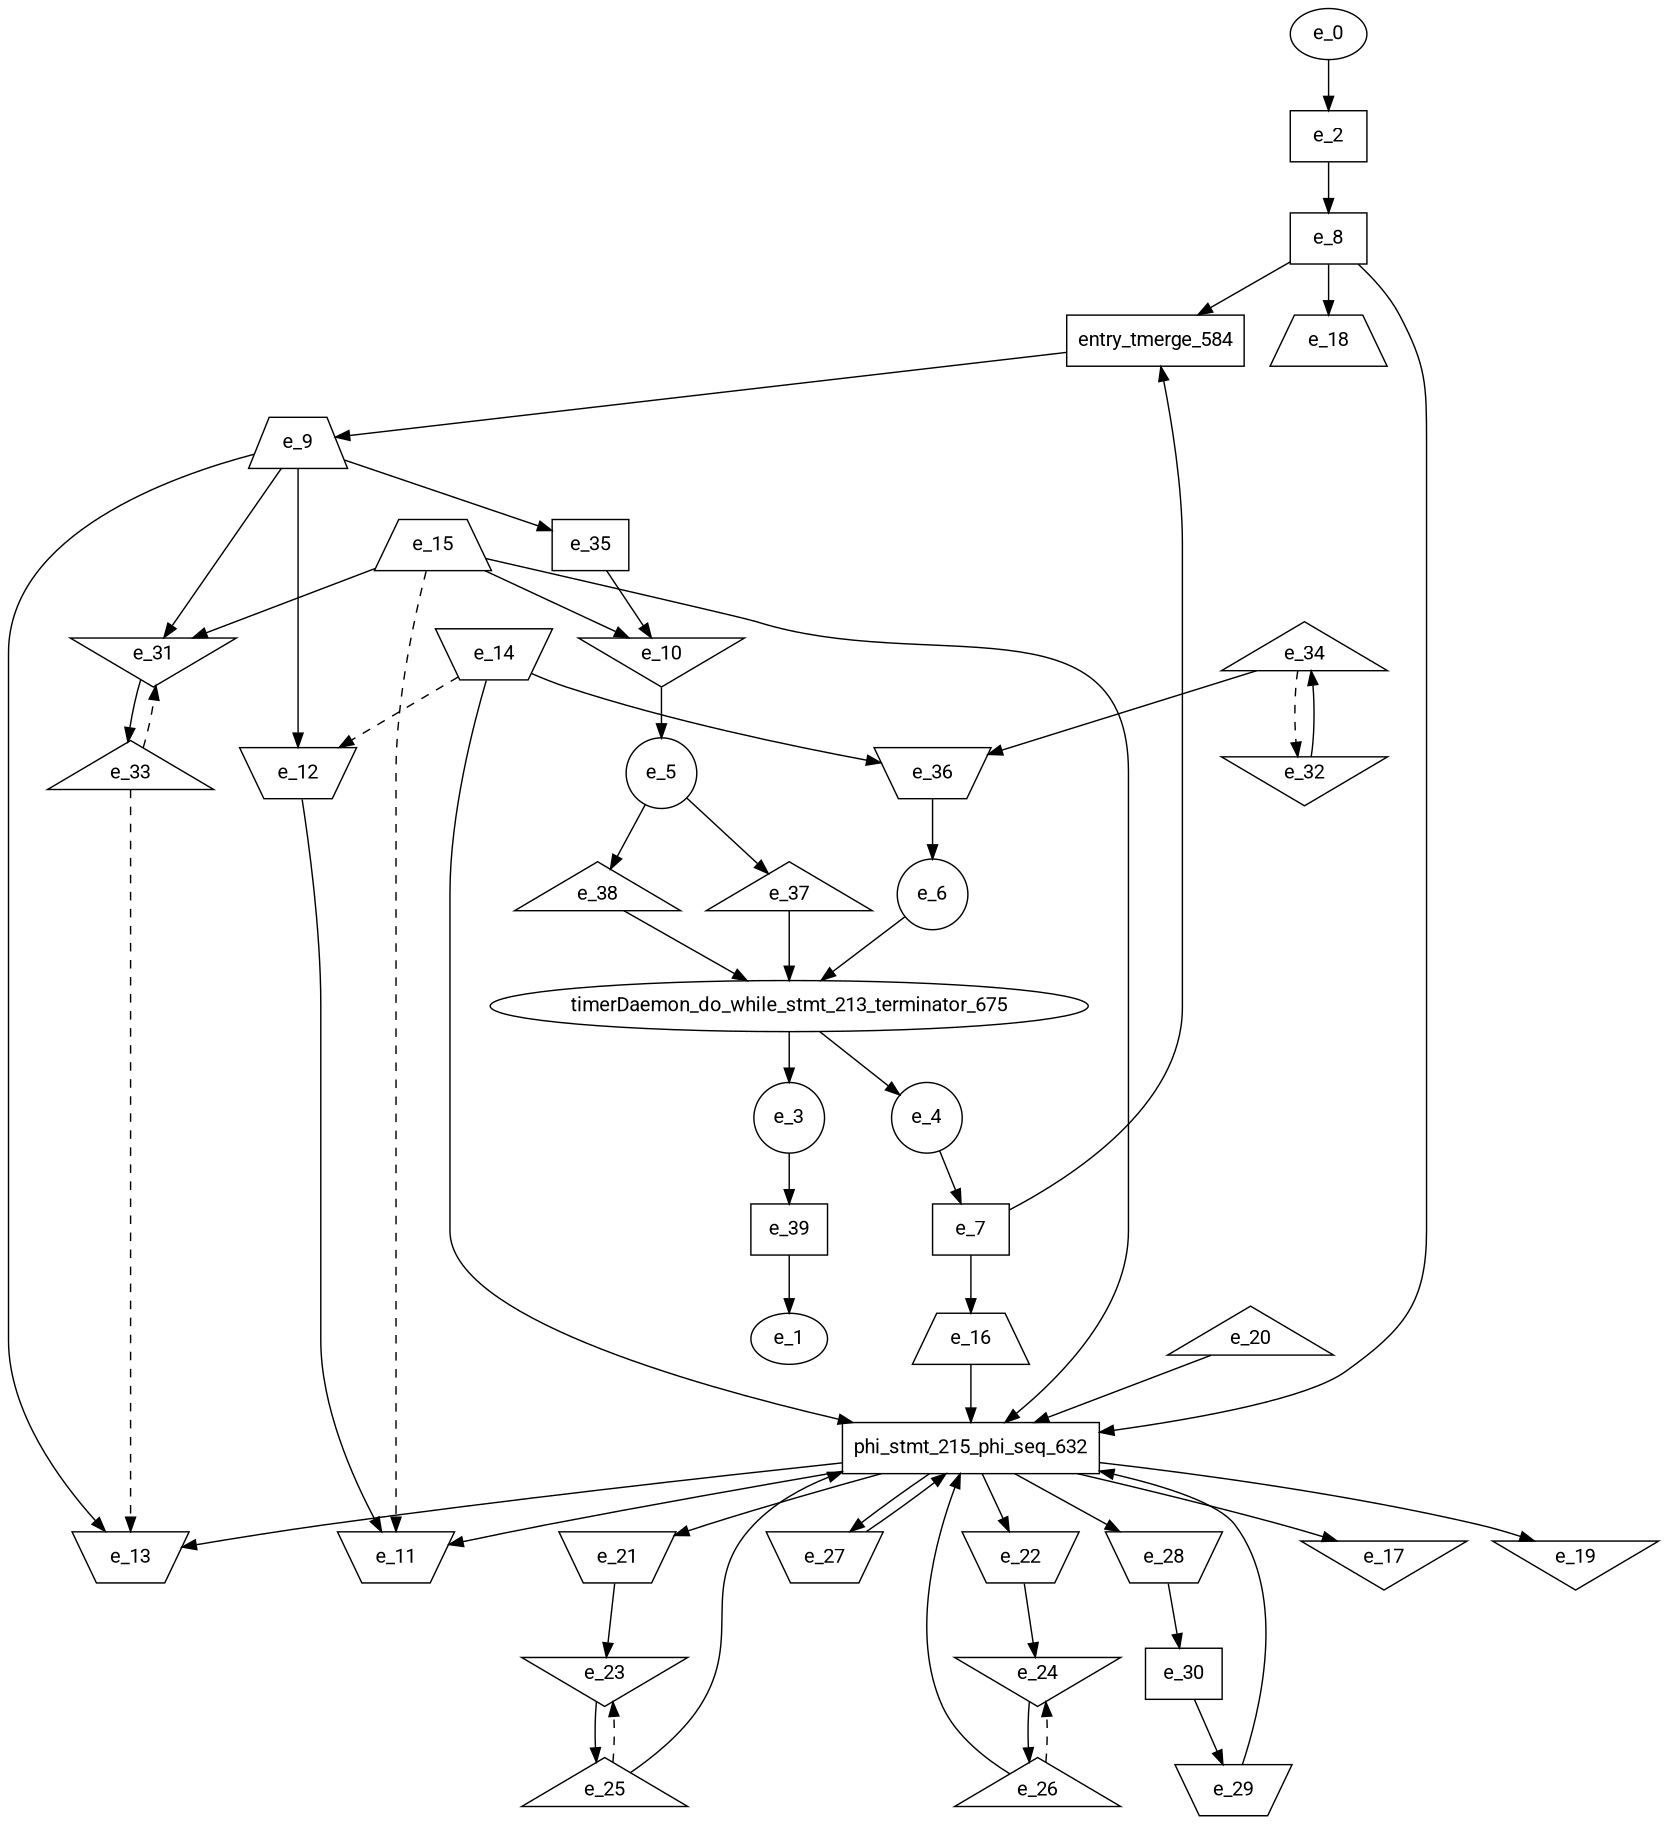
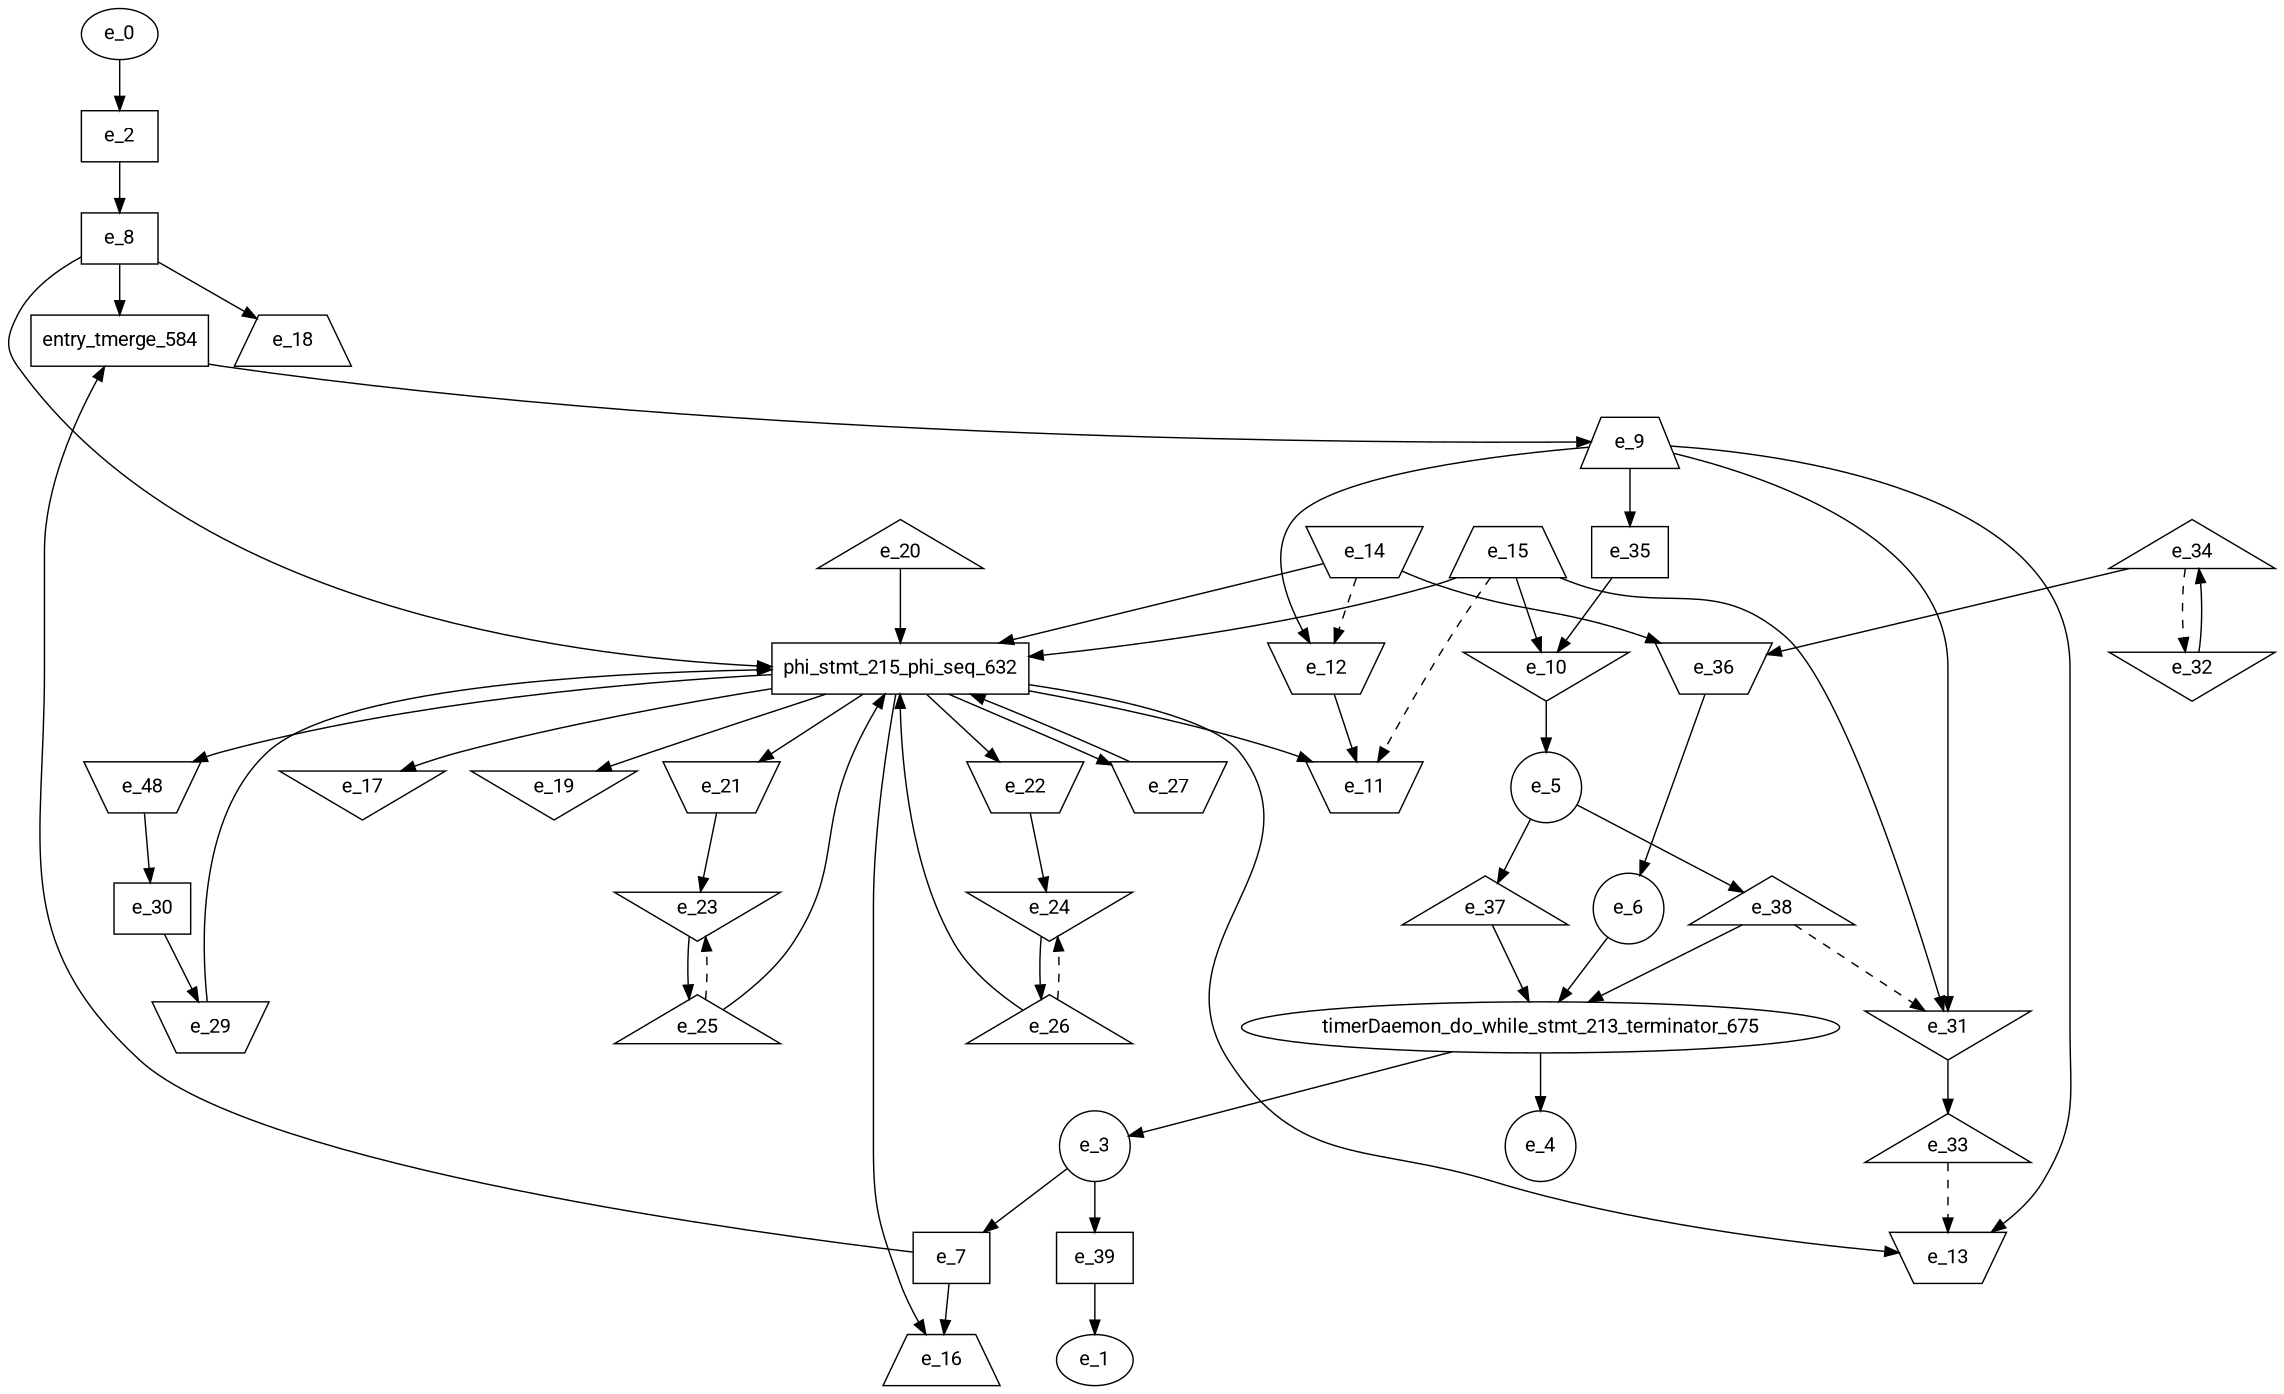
(149, 724) -> (1854, 964)
(948, 1171) -> (1031, 1196)
(971, 1386) -> (873, 1011)
(1164, 1557) -> (142, 787)
